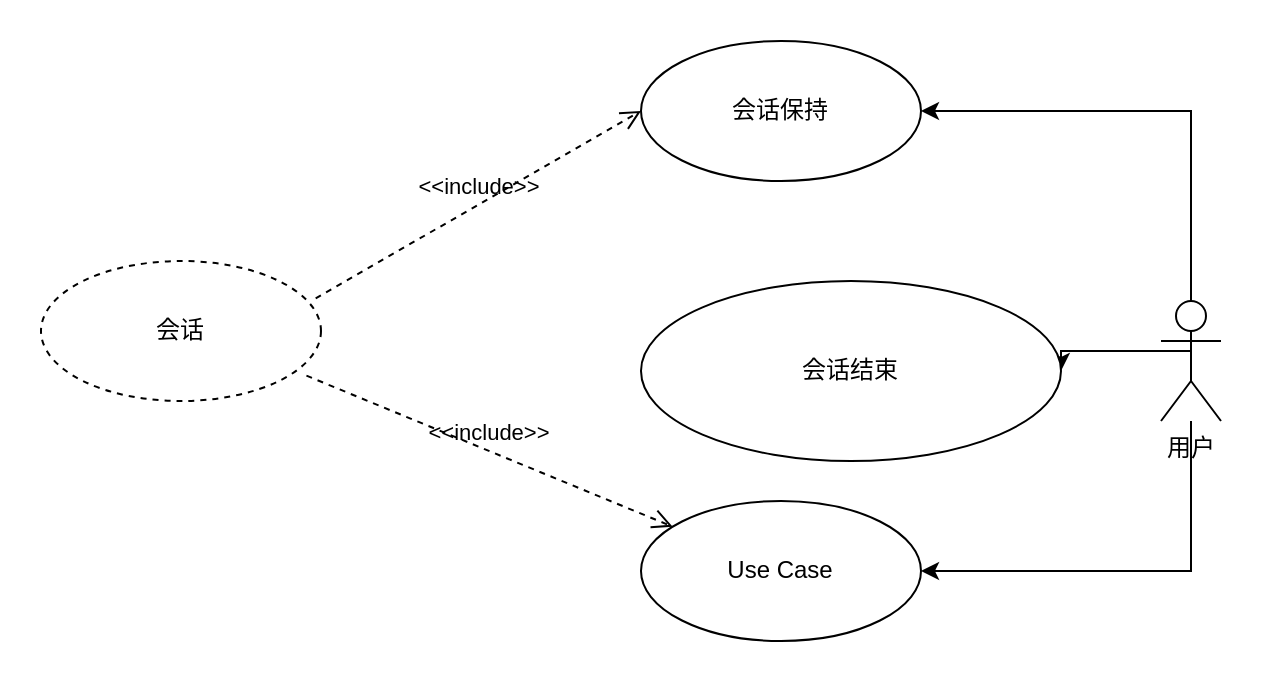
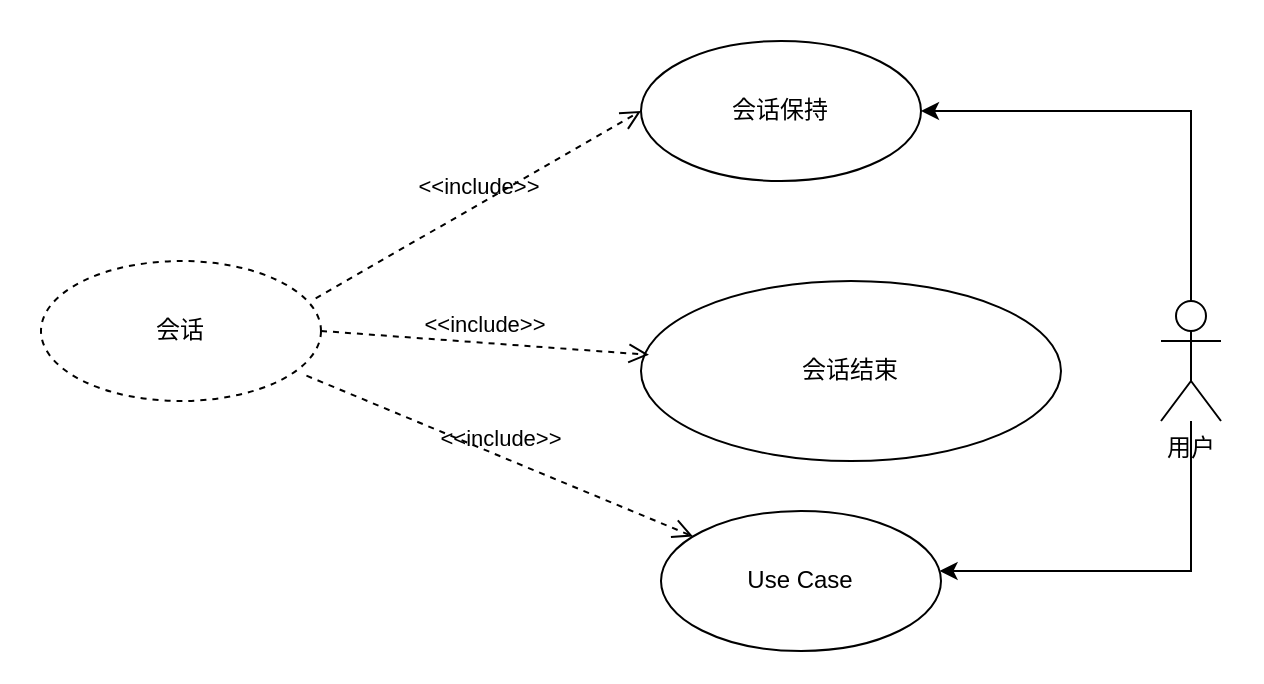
none -> (483, 343)
(1121, 351) -> none
(781, 571) -> (801, 581)
